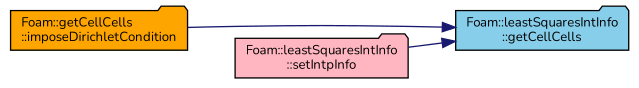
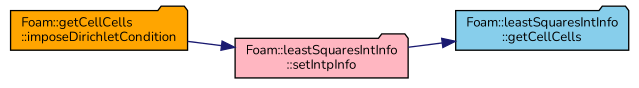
(315, 26) -> (205, 44)
